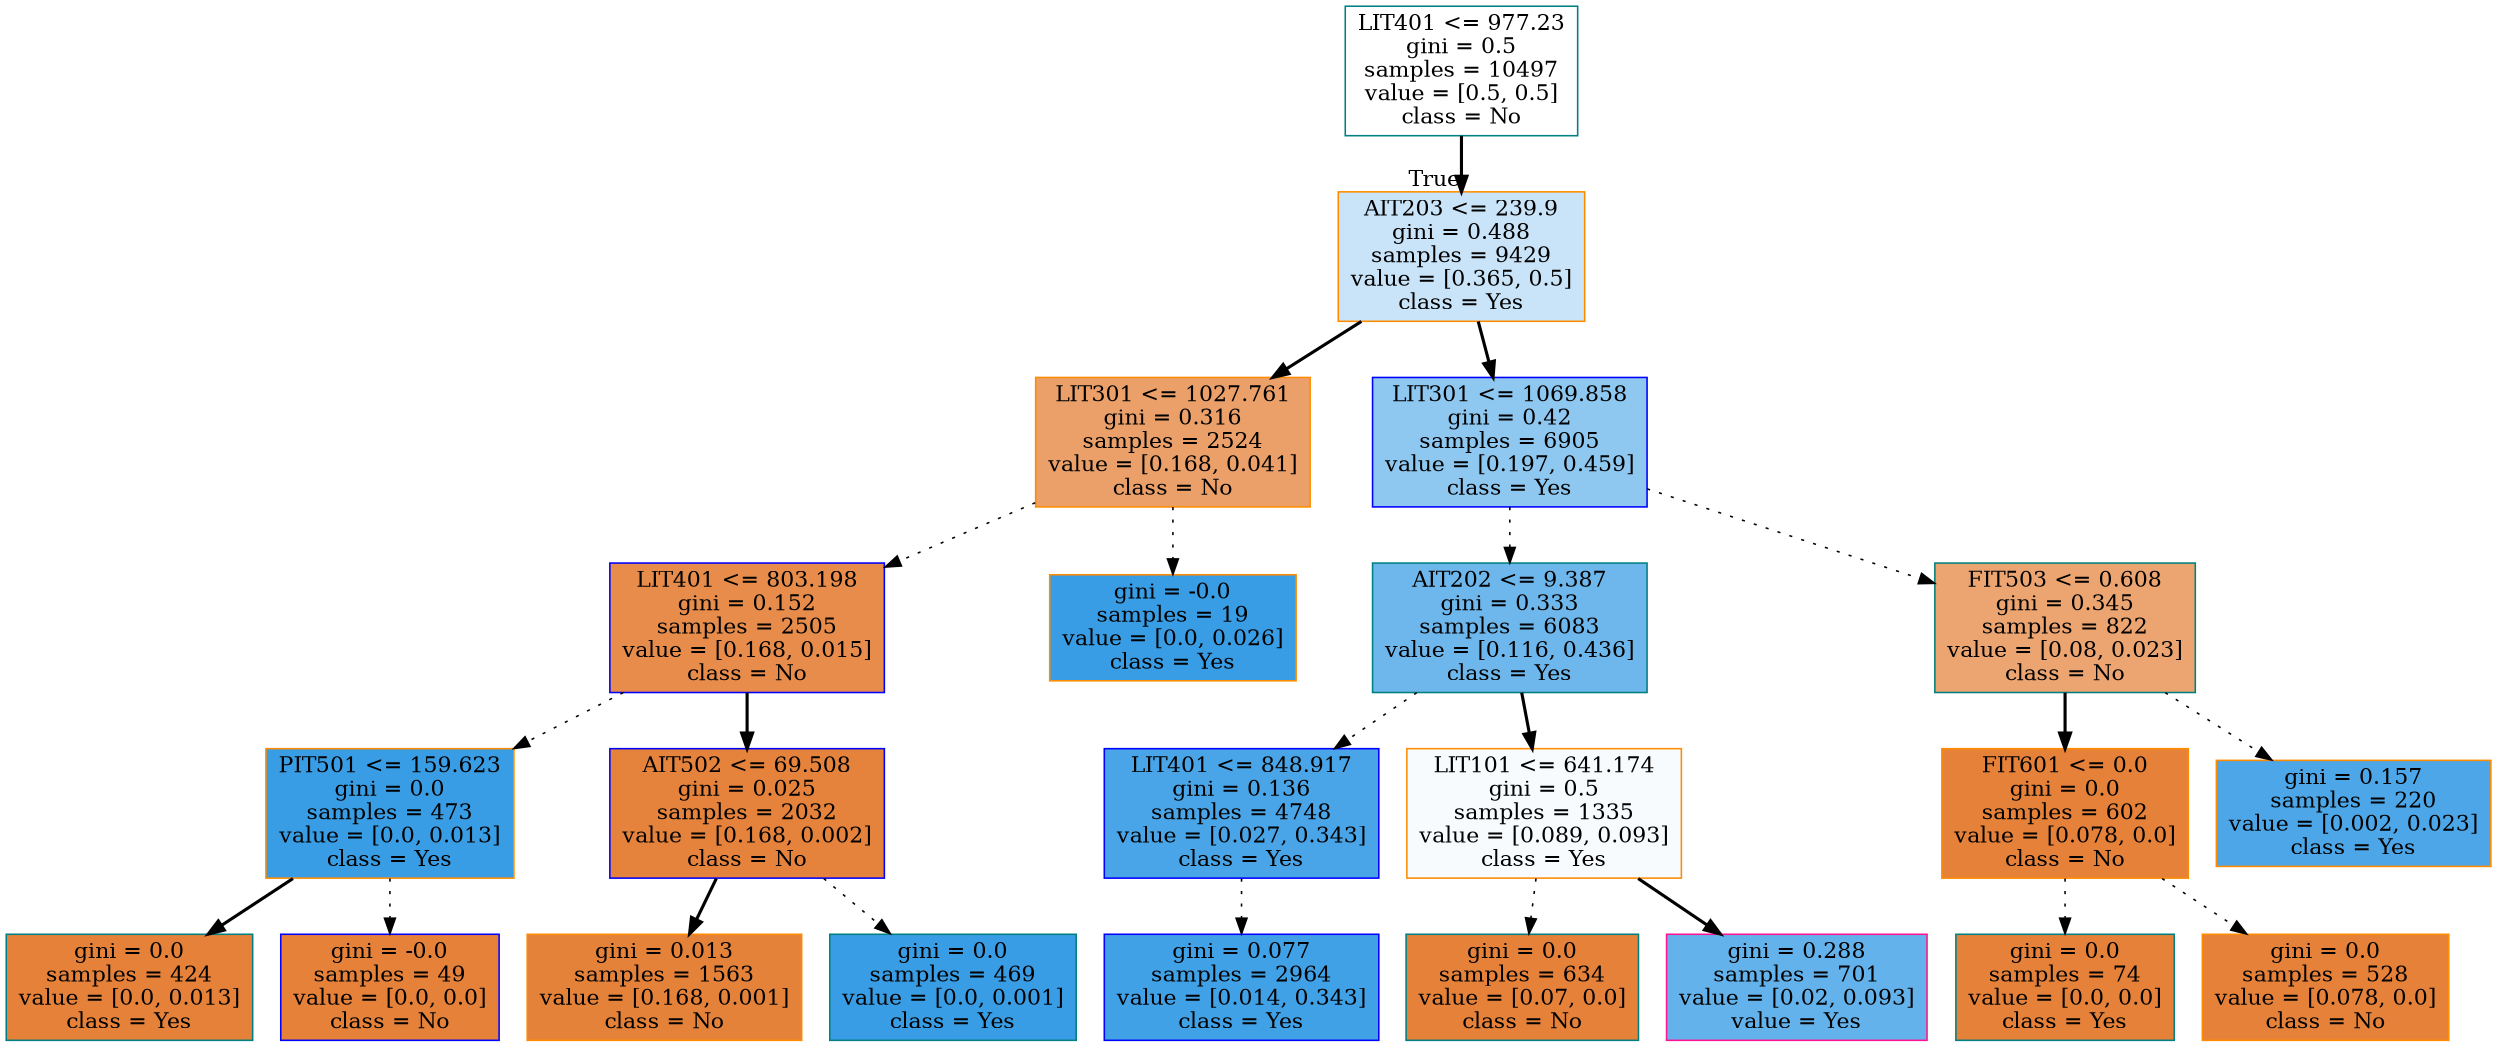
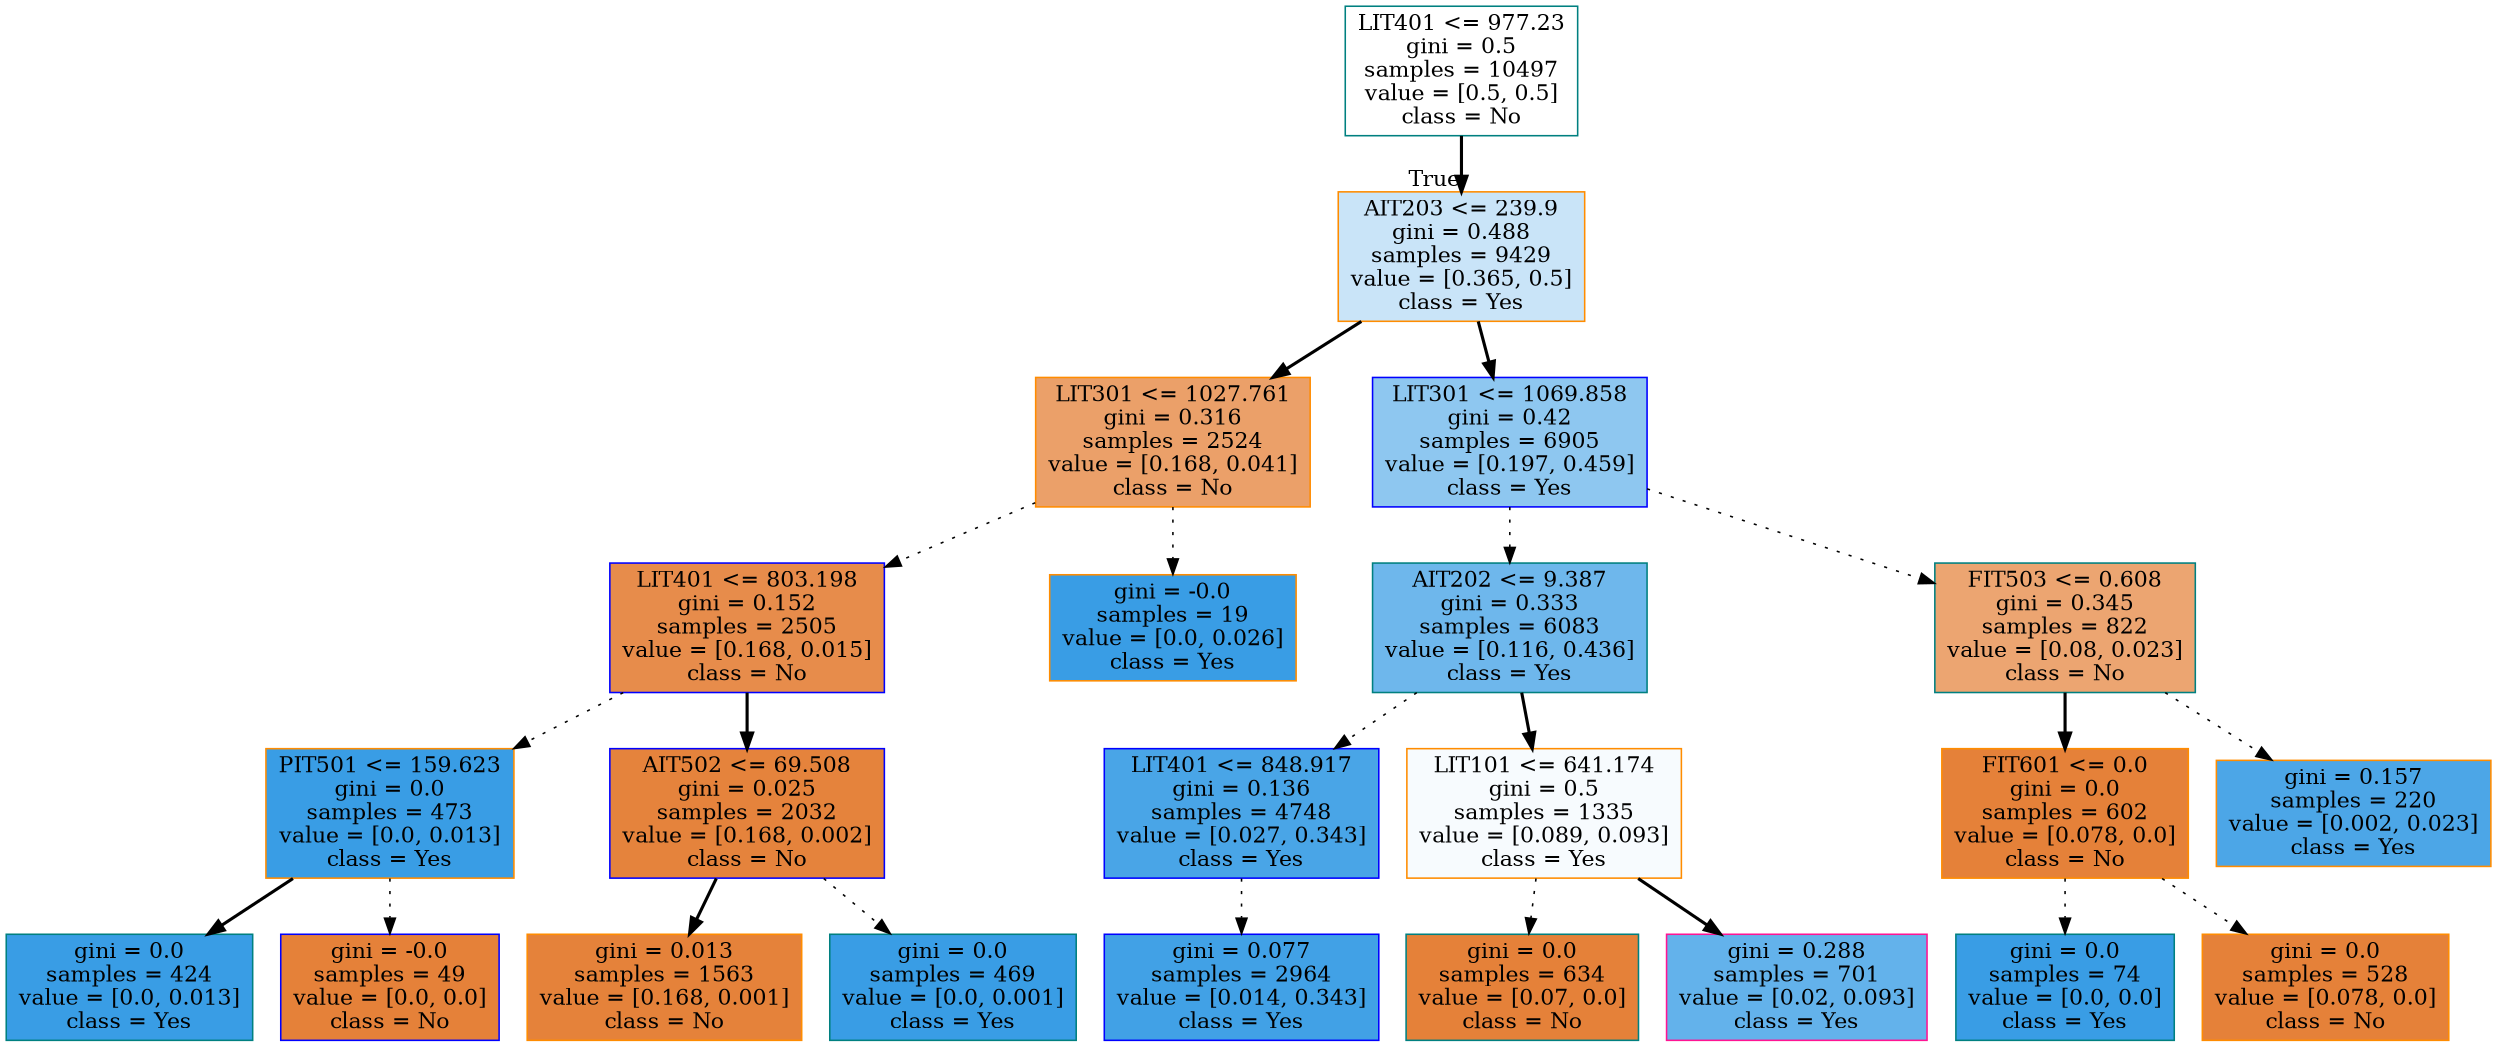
(129, 987) -> (129, 987)
(1797, 987) -> (1797, 987)
(2065, 987) -> (2065, 987)
